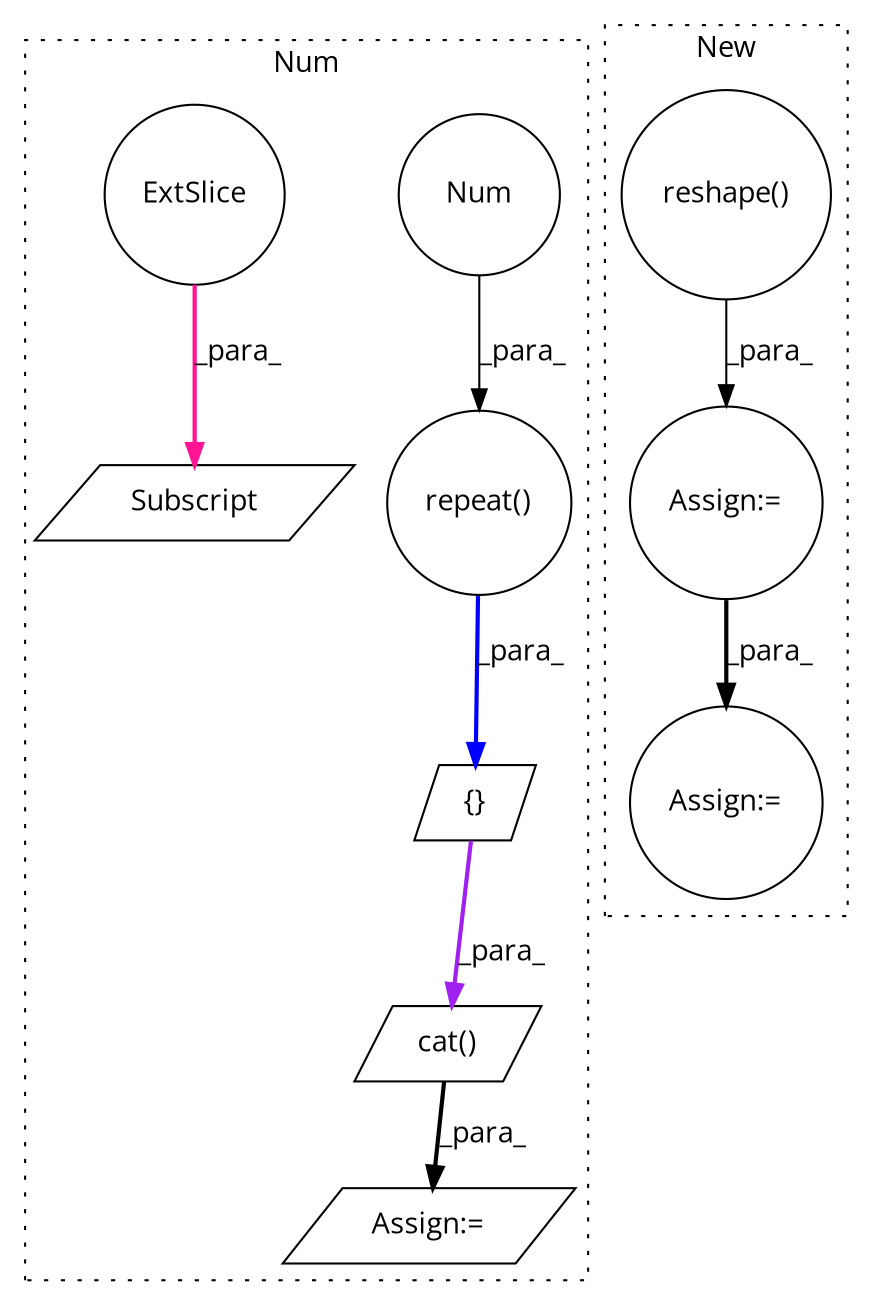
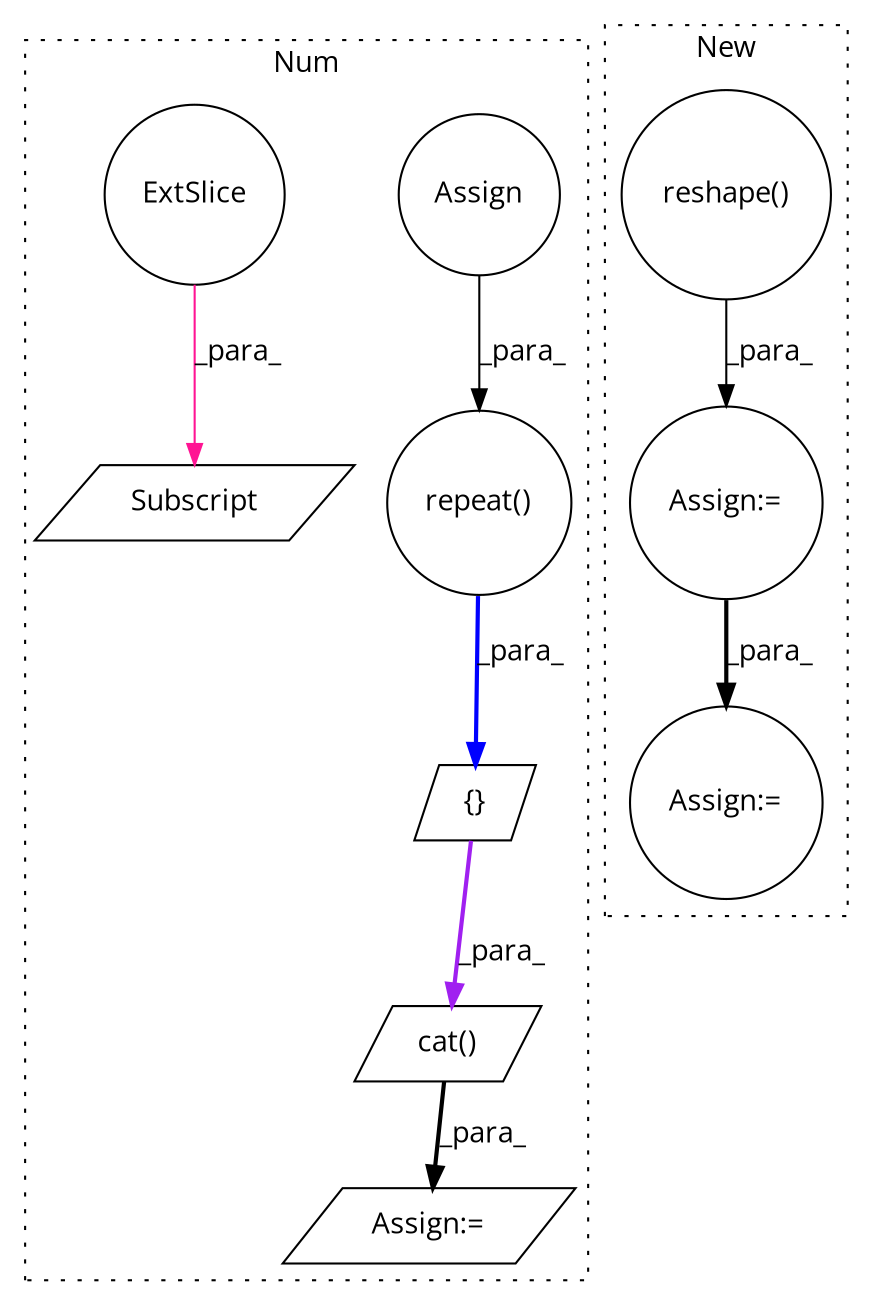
(479, 195) -> (479, 195)
(195, 364) -> (195, 364)
